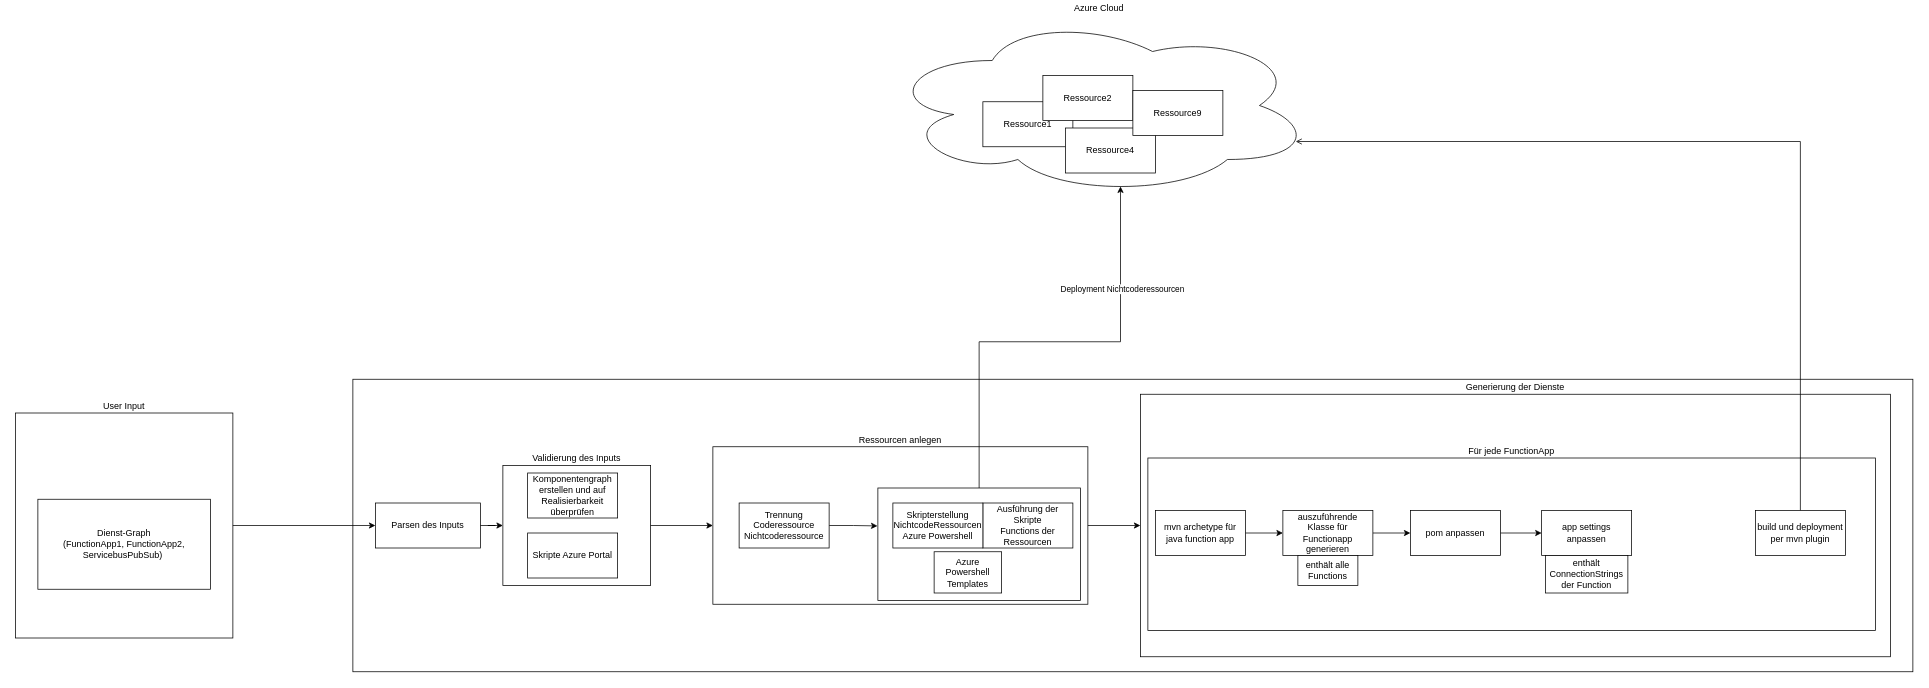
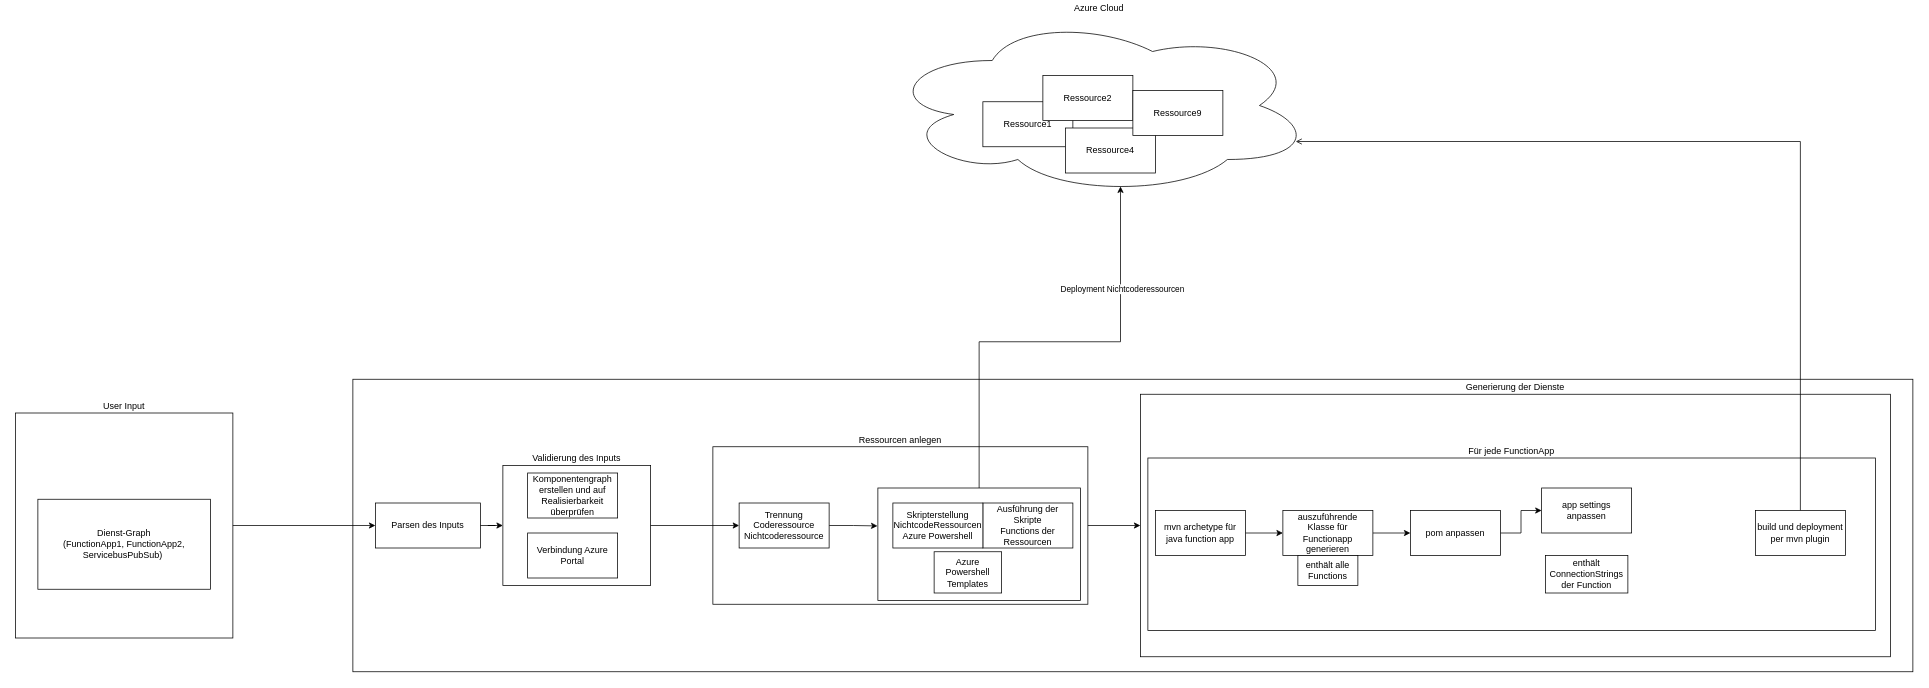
(706, 525) -> (719, 525)
(1587, 533) -> (1587, 510)
(573, 555) -> (573, 555)
